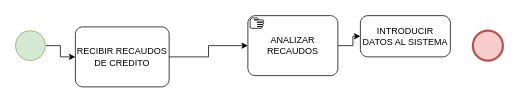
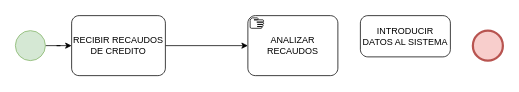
(351, 45) -> none
(122, 57) -> (119, 45)
